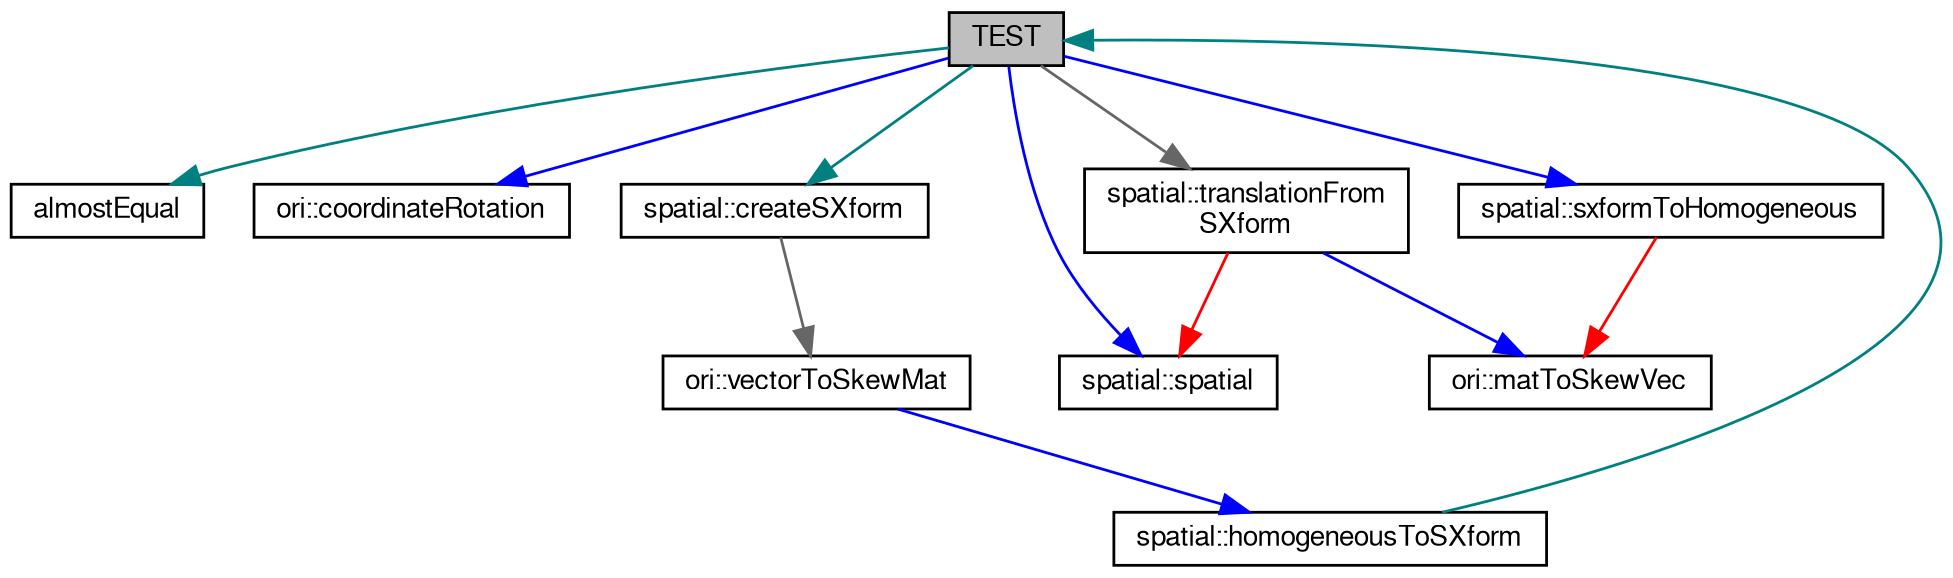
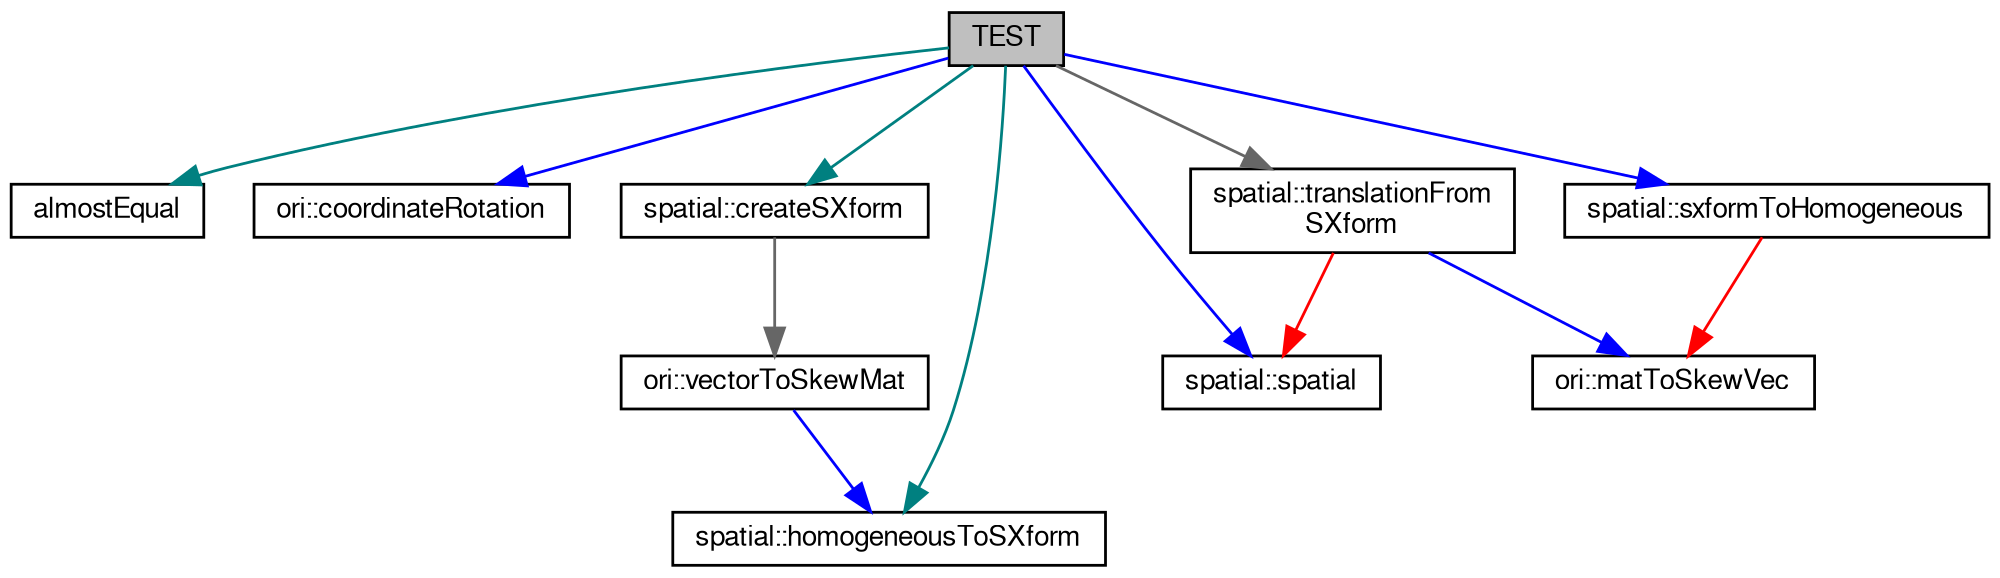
(1840, 123) -> (983, 281)
